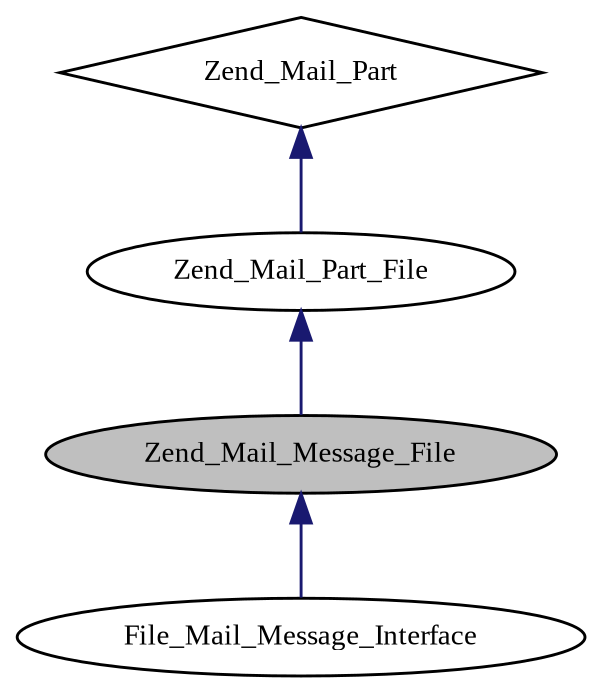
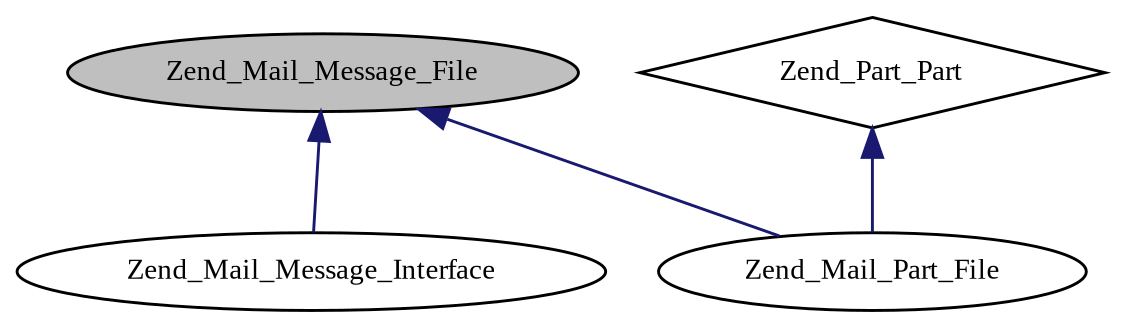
(301, 73) -> (872, 73)
(301, 378) -> (614, 178)
(301, 637) -> (311, 272)
